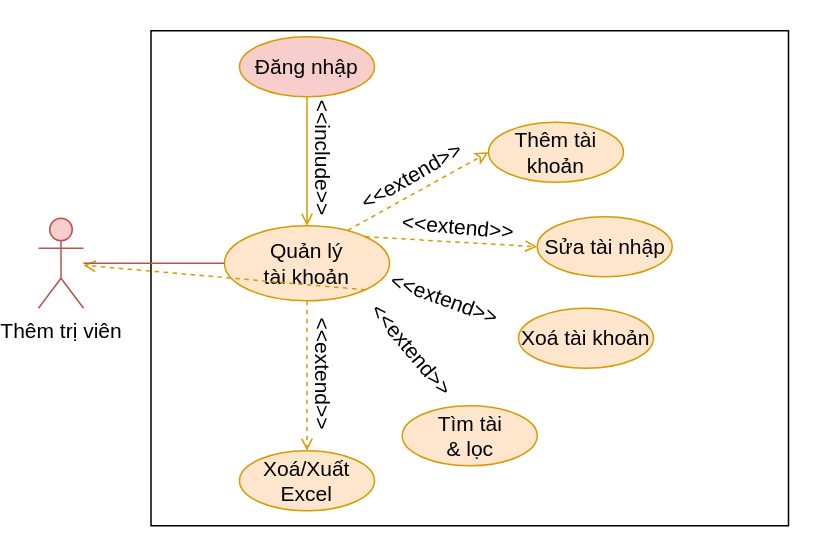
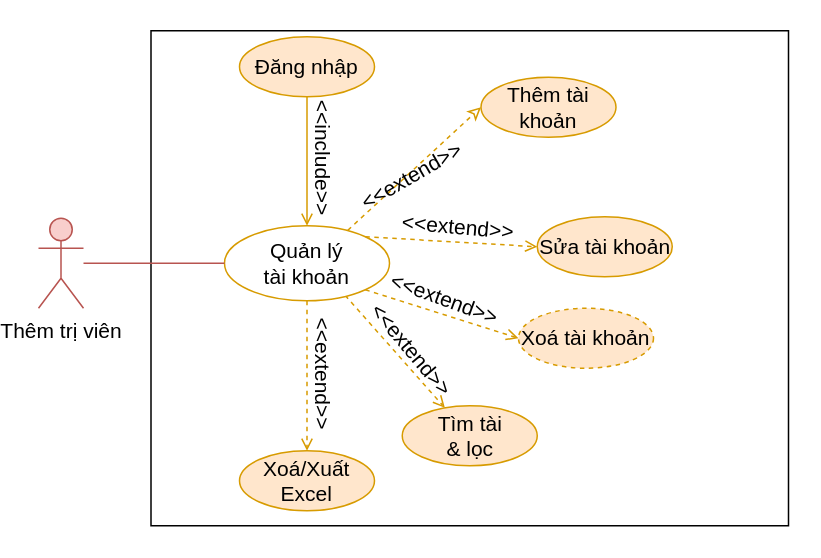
(307, 67) -> (307, 67)
(556, 152) -> (548, 107)
(605, 247) -> (605, 247)
(307, 263) -> (307, 263)
(226, 278) -> (440, 313)
(586, 338) -> (586, 338)
none -> (393, 350)
